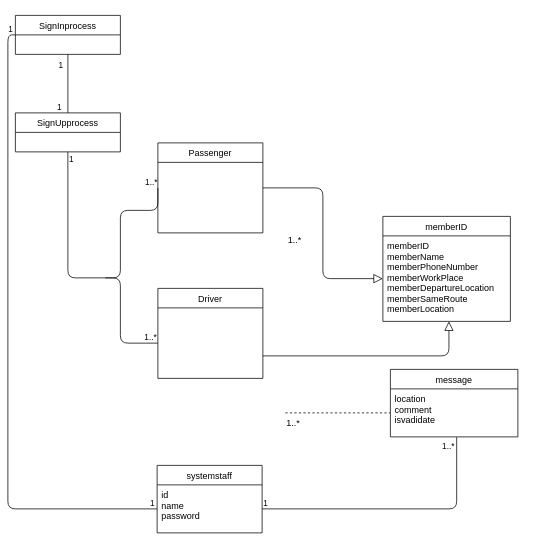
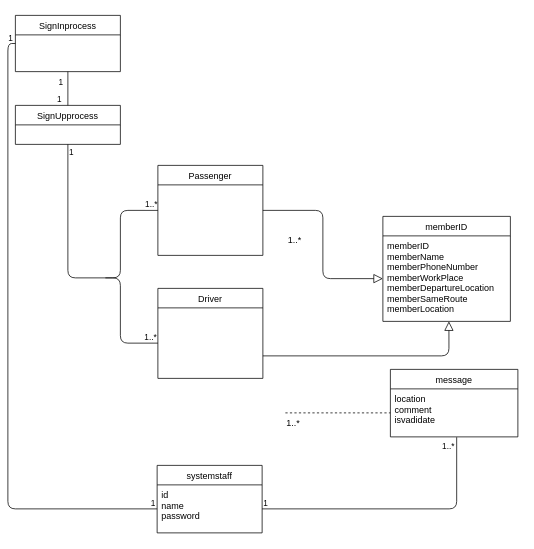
(68, 35) -> (68, 44)
(68, 132) -> (68, 125)
(210, 188) -> (210, 210)
